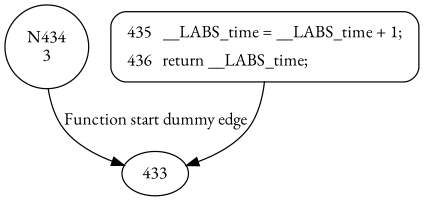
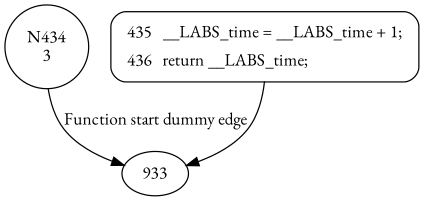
(155, 174) -> (155, 174)
